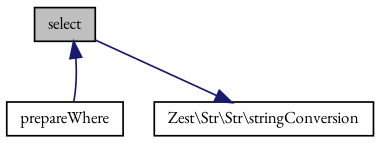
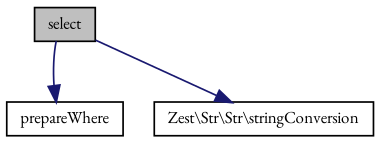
(76, 80) -> (54, 63)
